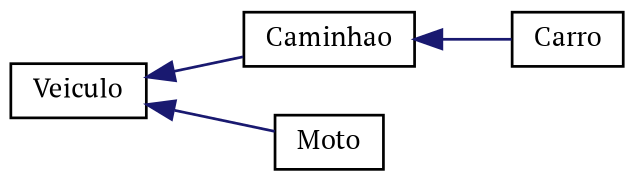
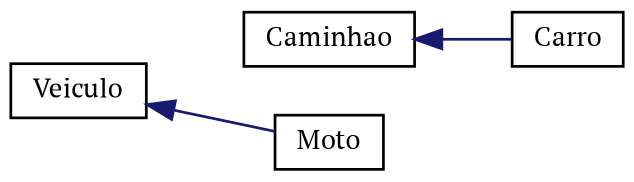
(208, 64) -> none
